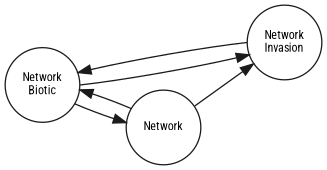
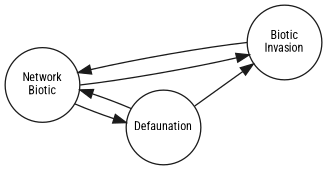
(285, 42) -> (285, 42)
(164, 127) -> (164, 127)
